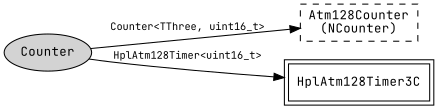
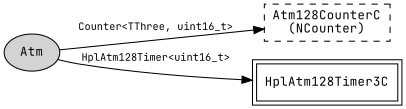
(359, 23) -> (327, 23)
(48, 53) -> (32, 53)
